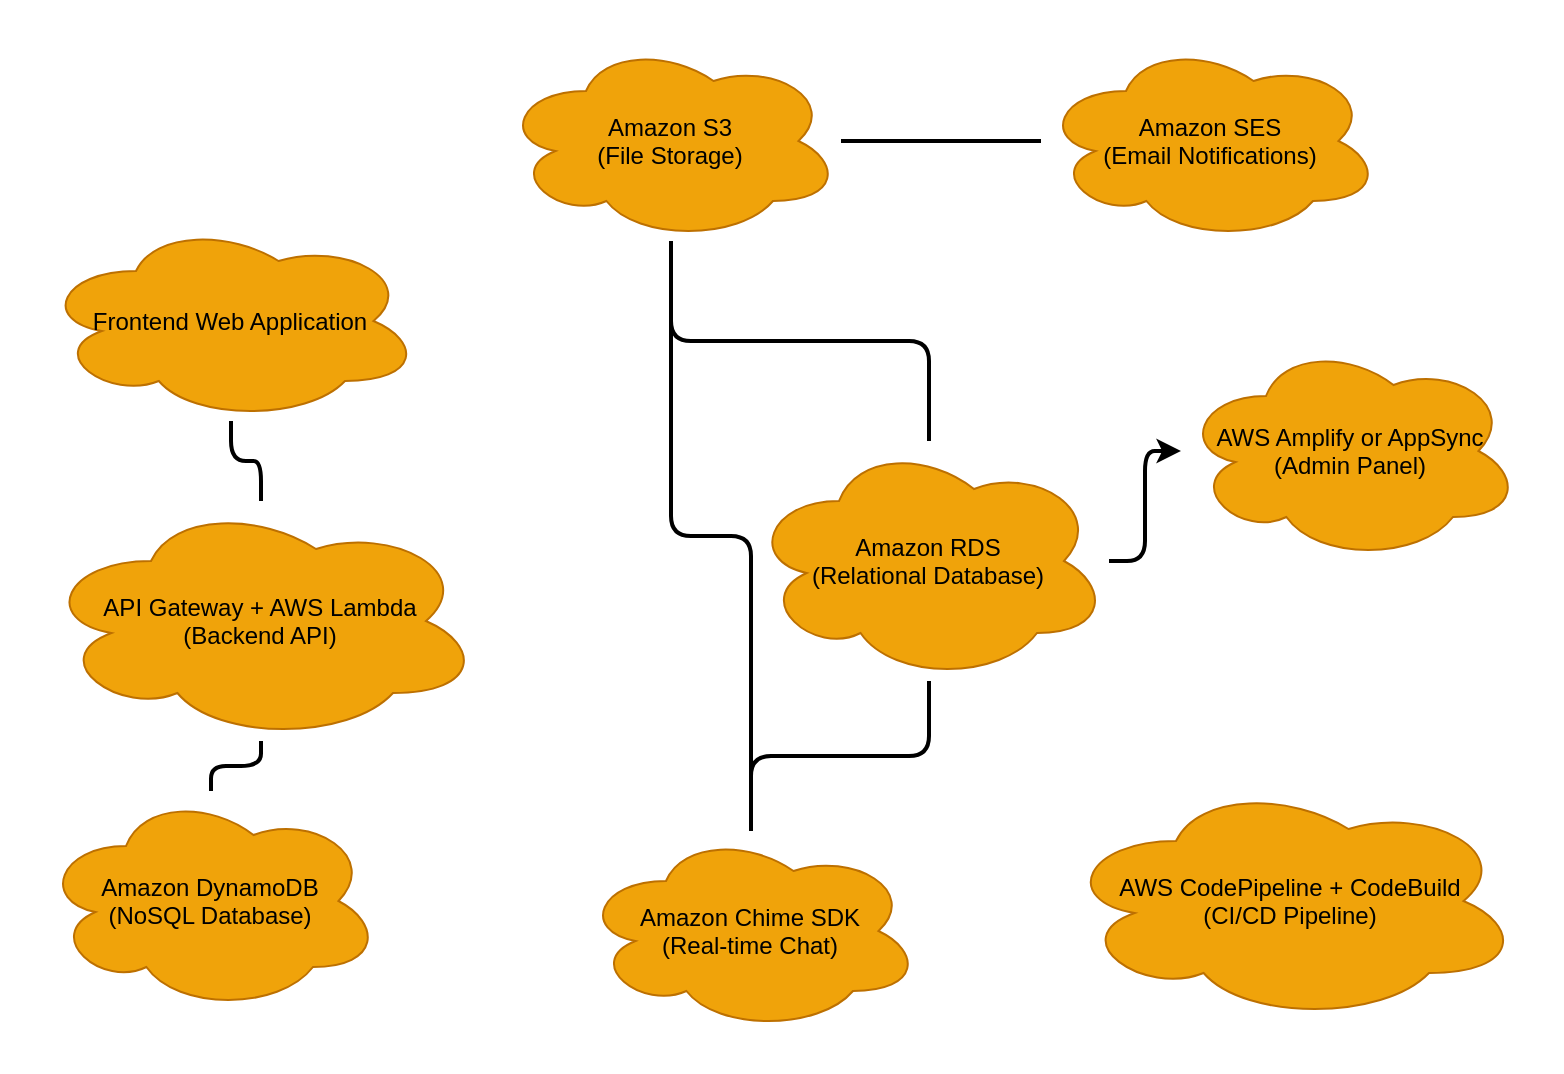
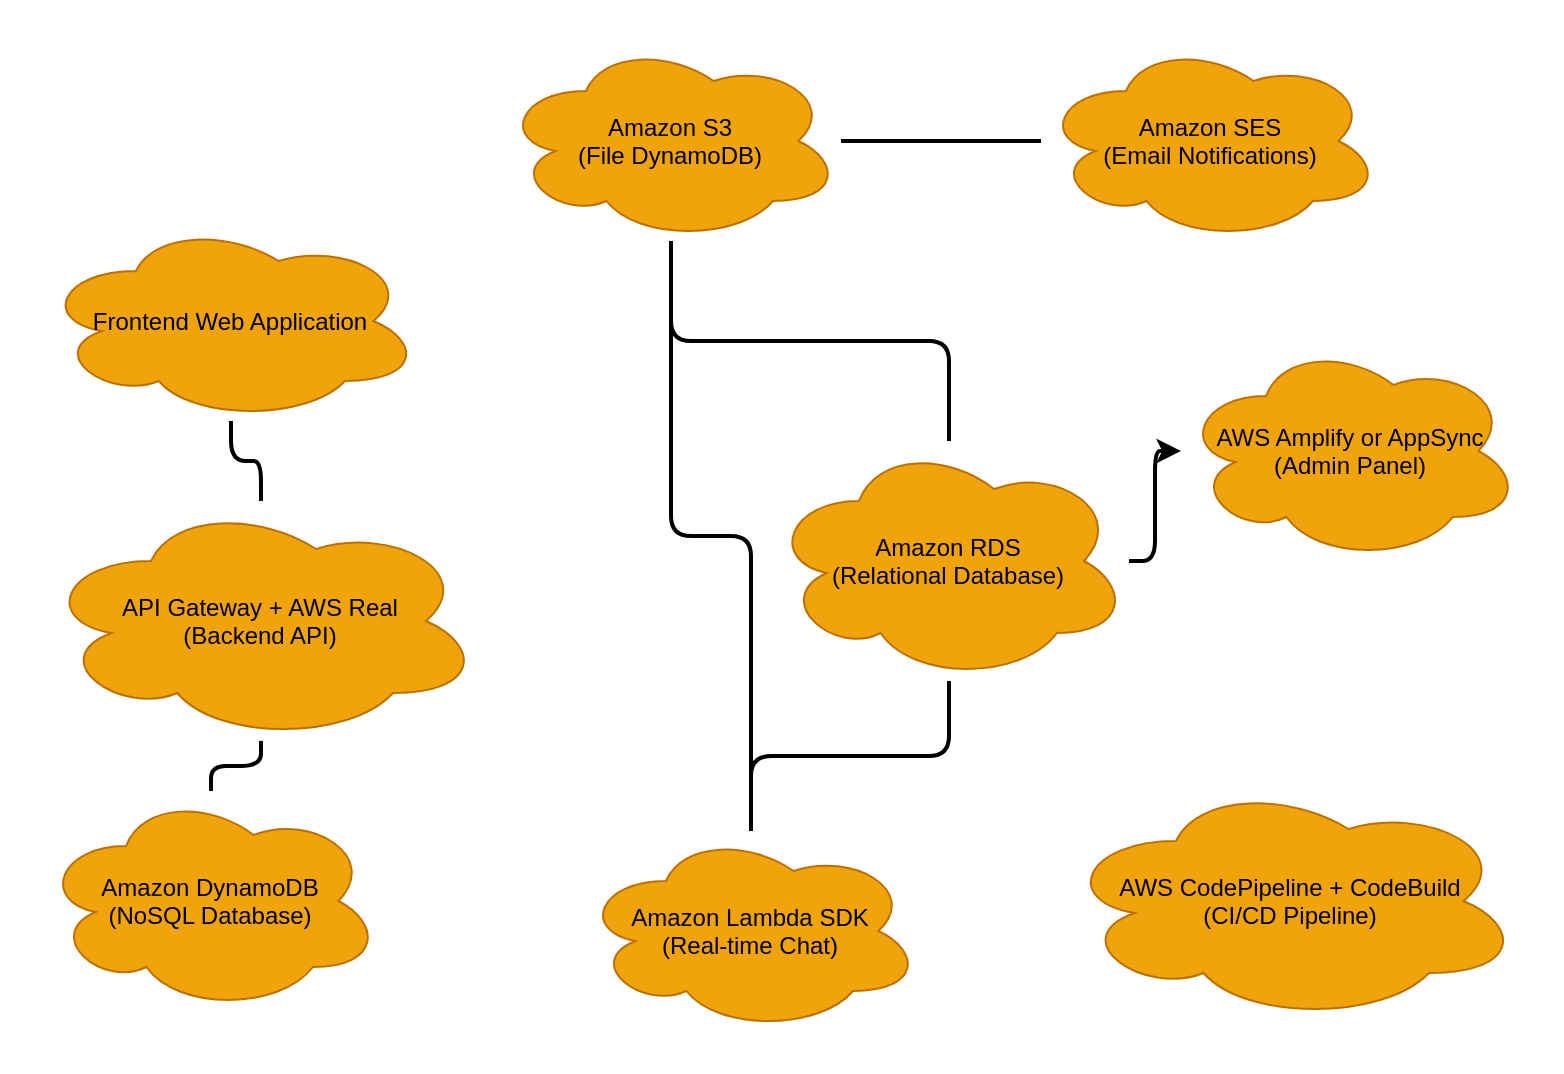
(670, 128) -> (670, 128)
(929, 561) -> (949, 561)
(260, 608) -> (260, 608)
(750, 918) -> (750, 918)
